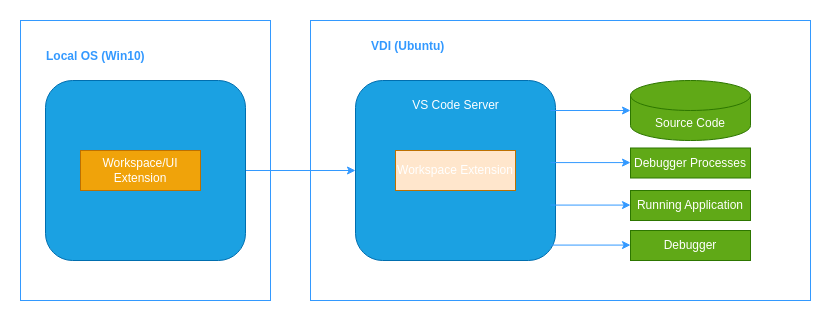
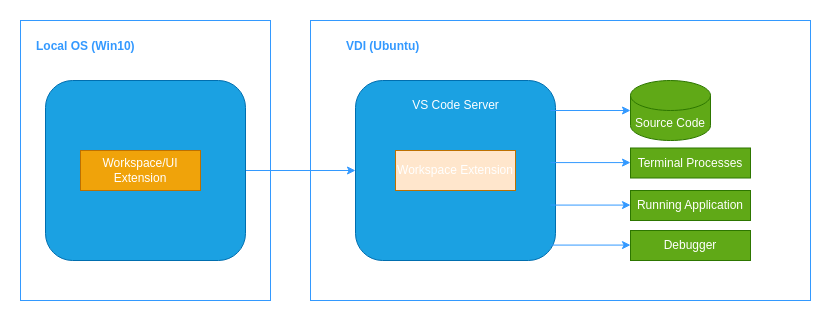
(421, 46) -> (396, 46)
(96, 56) -> (86, 46)
(691, 111) -> (671, 111)
(691, 164) -> (691, 164)
